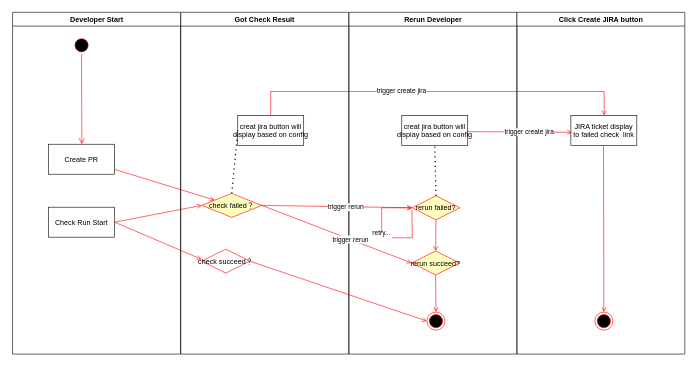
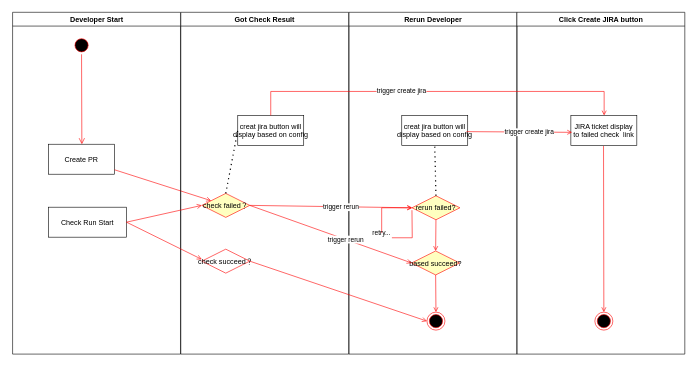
(232, 206) -> (226, 206)
(82, 222) -> (88, 222)
(436, 263) -> (436, 263)
